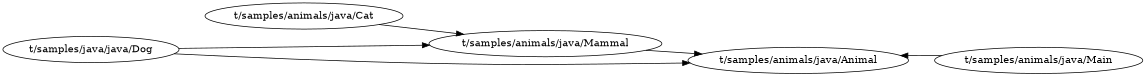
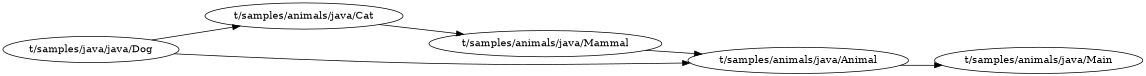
(301, 47) -> (192, 34)
(925, 55) -> (918, 65)
